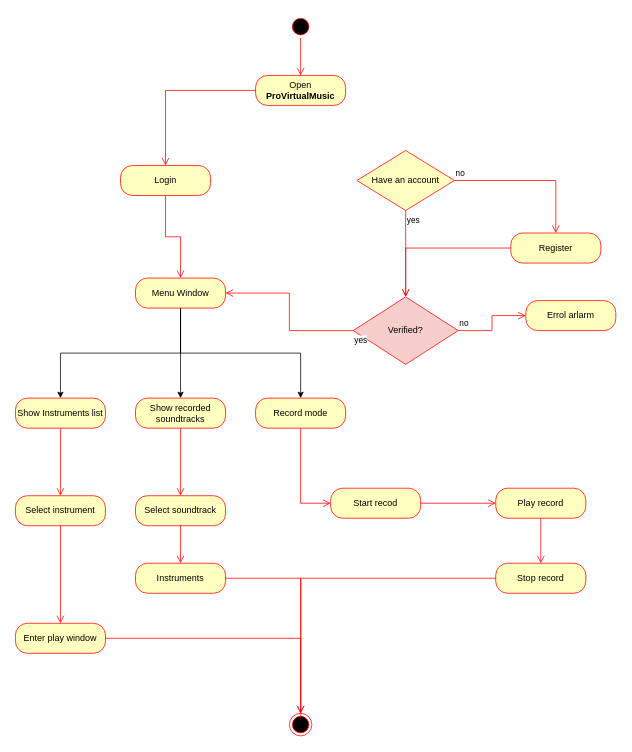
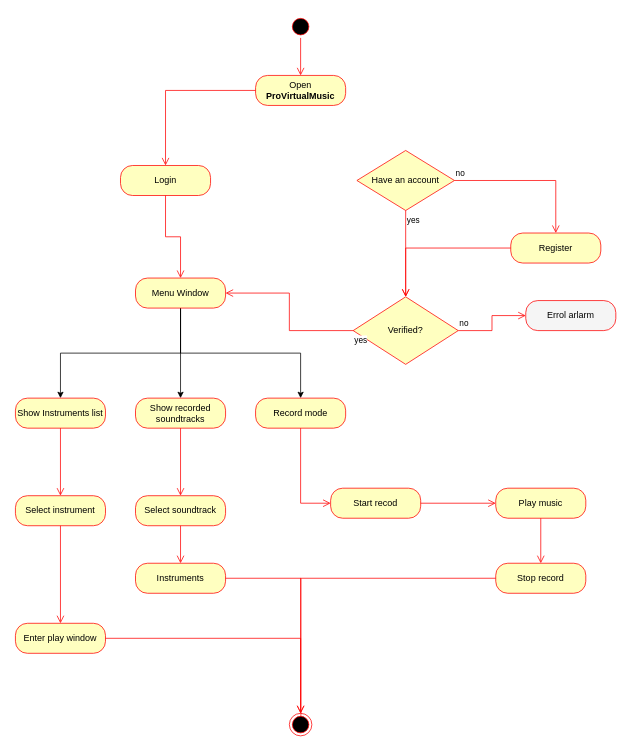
(570, 315) -> (570, 315)
(405, 330) -> (405, 330)
(540, 503) -> (540, 503)
